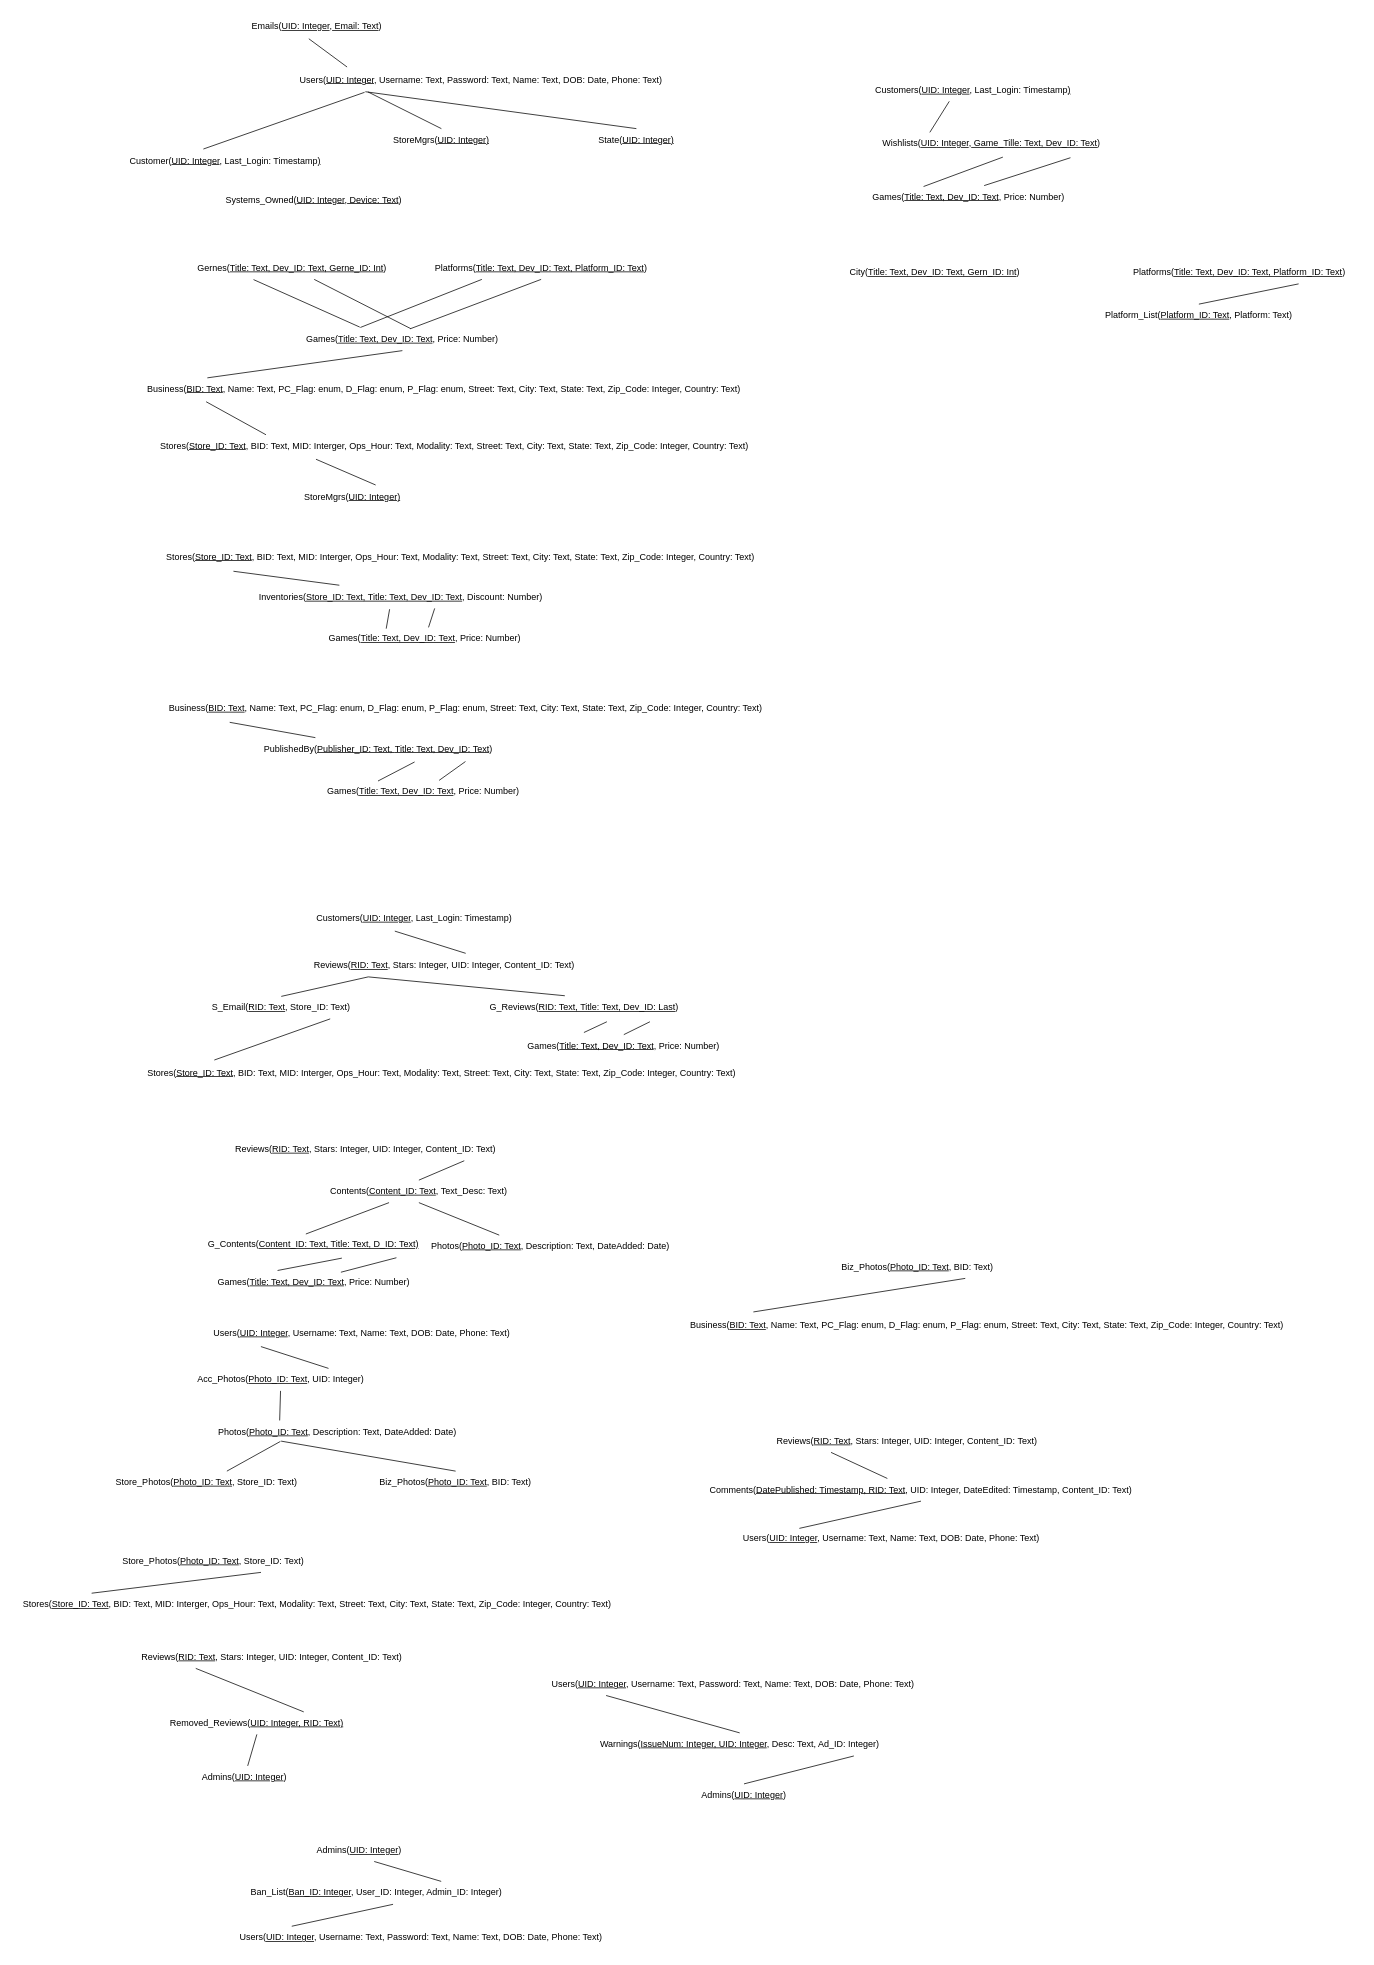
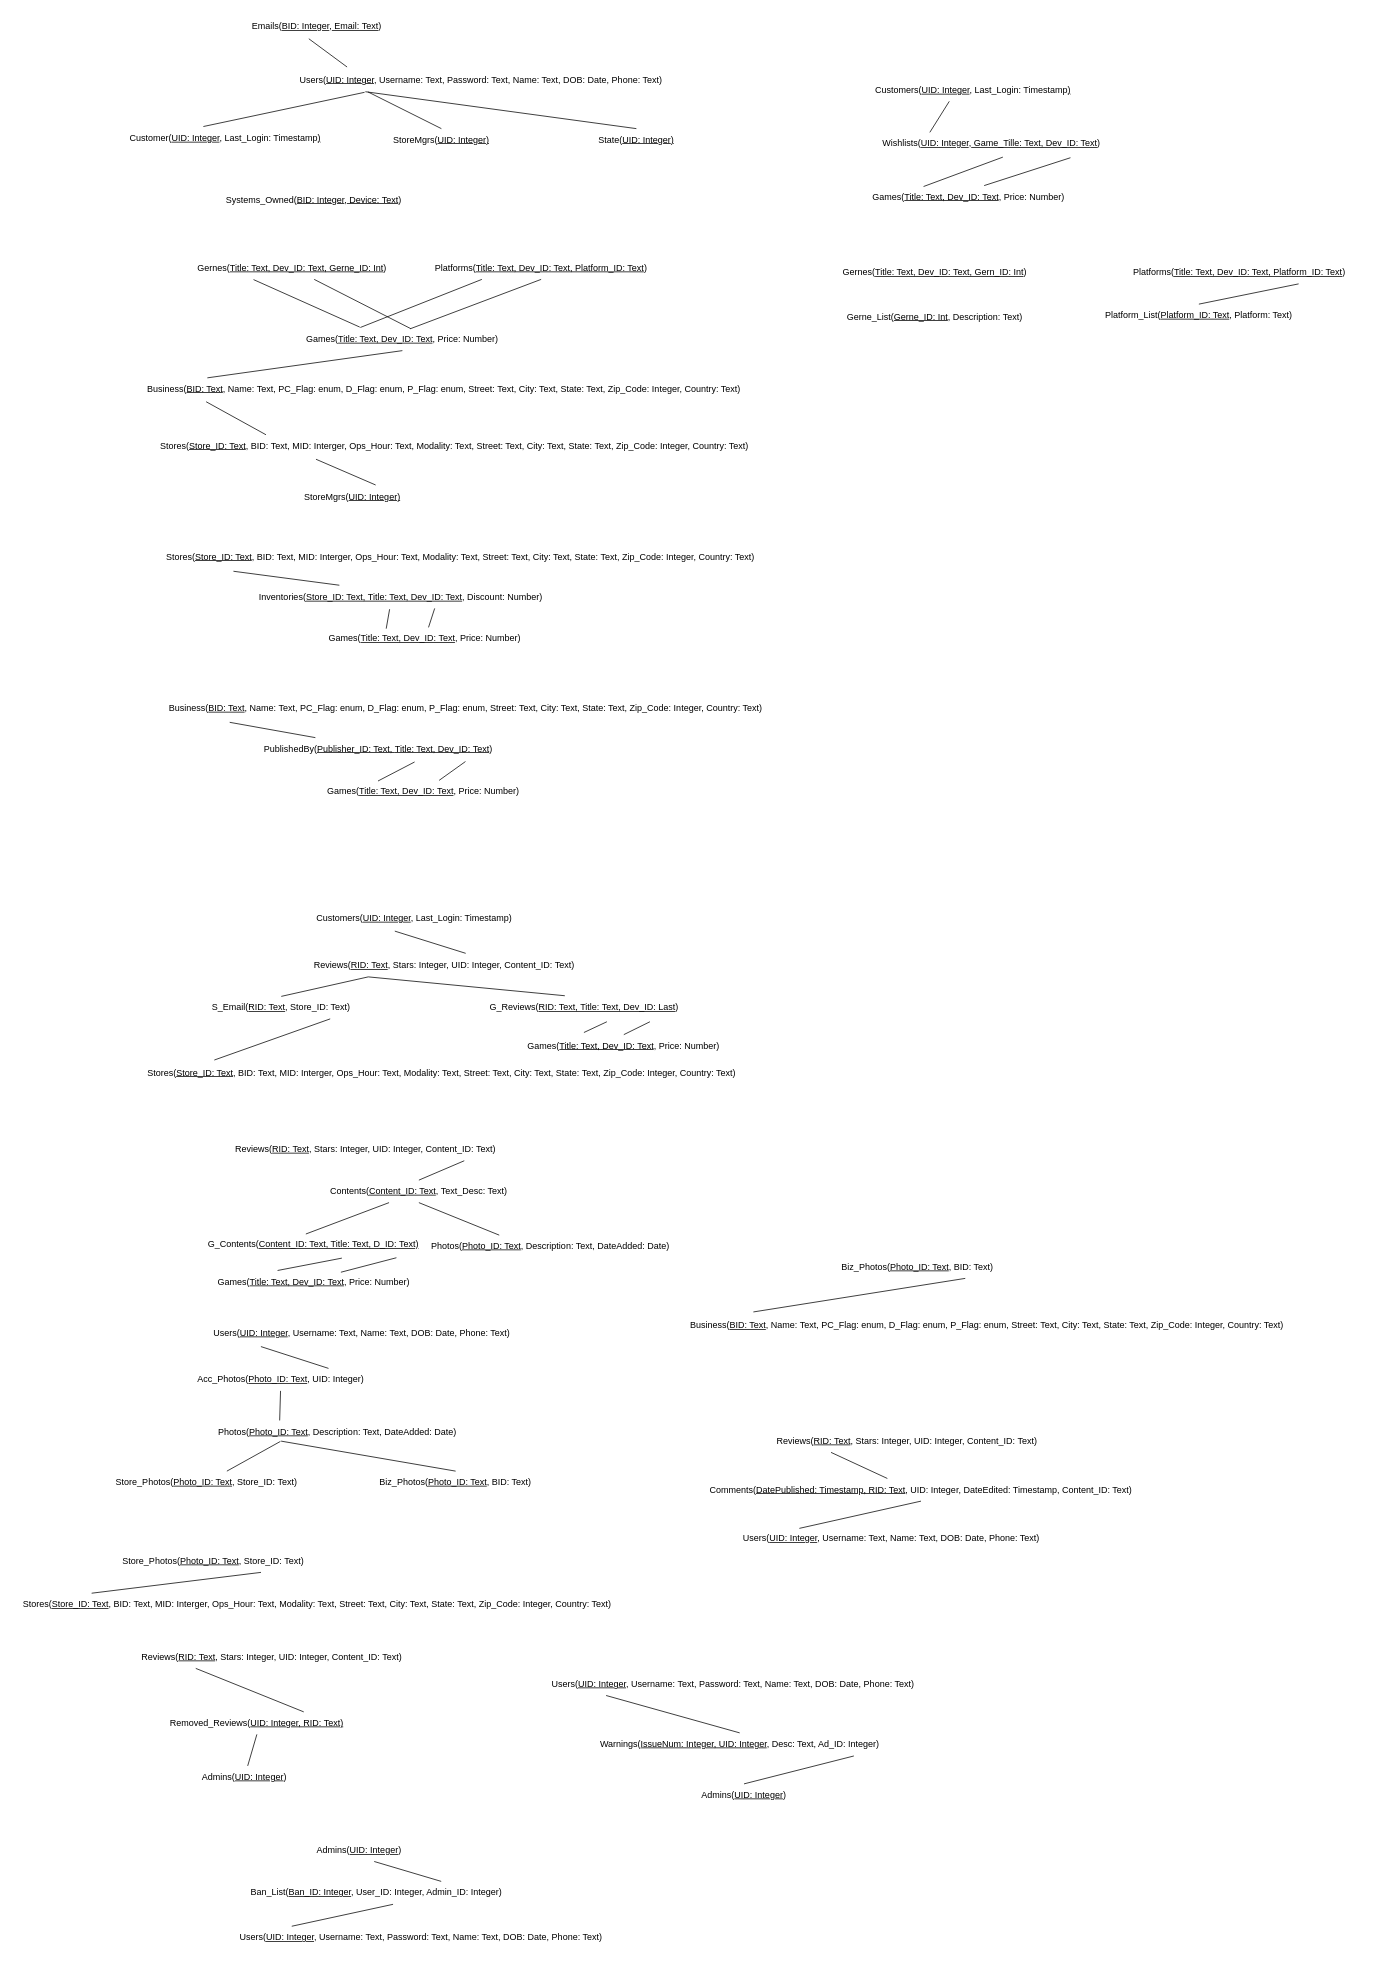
(317, 27) -> (317, 27)
(225, 161) -> (225, 138)
(314, 200) -> (314, 200)
(935, 273) -> (935, 273)
none -> (935, 317)
